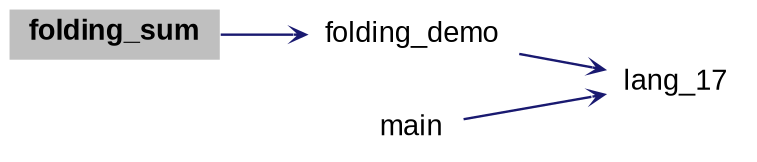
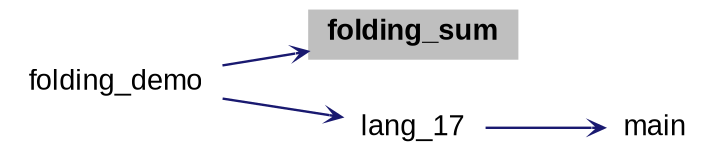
(257, 35) -> (259, 59)
(528, 108) -> (539, 128)
